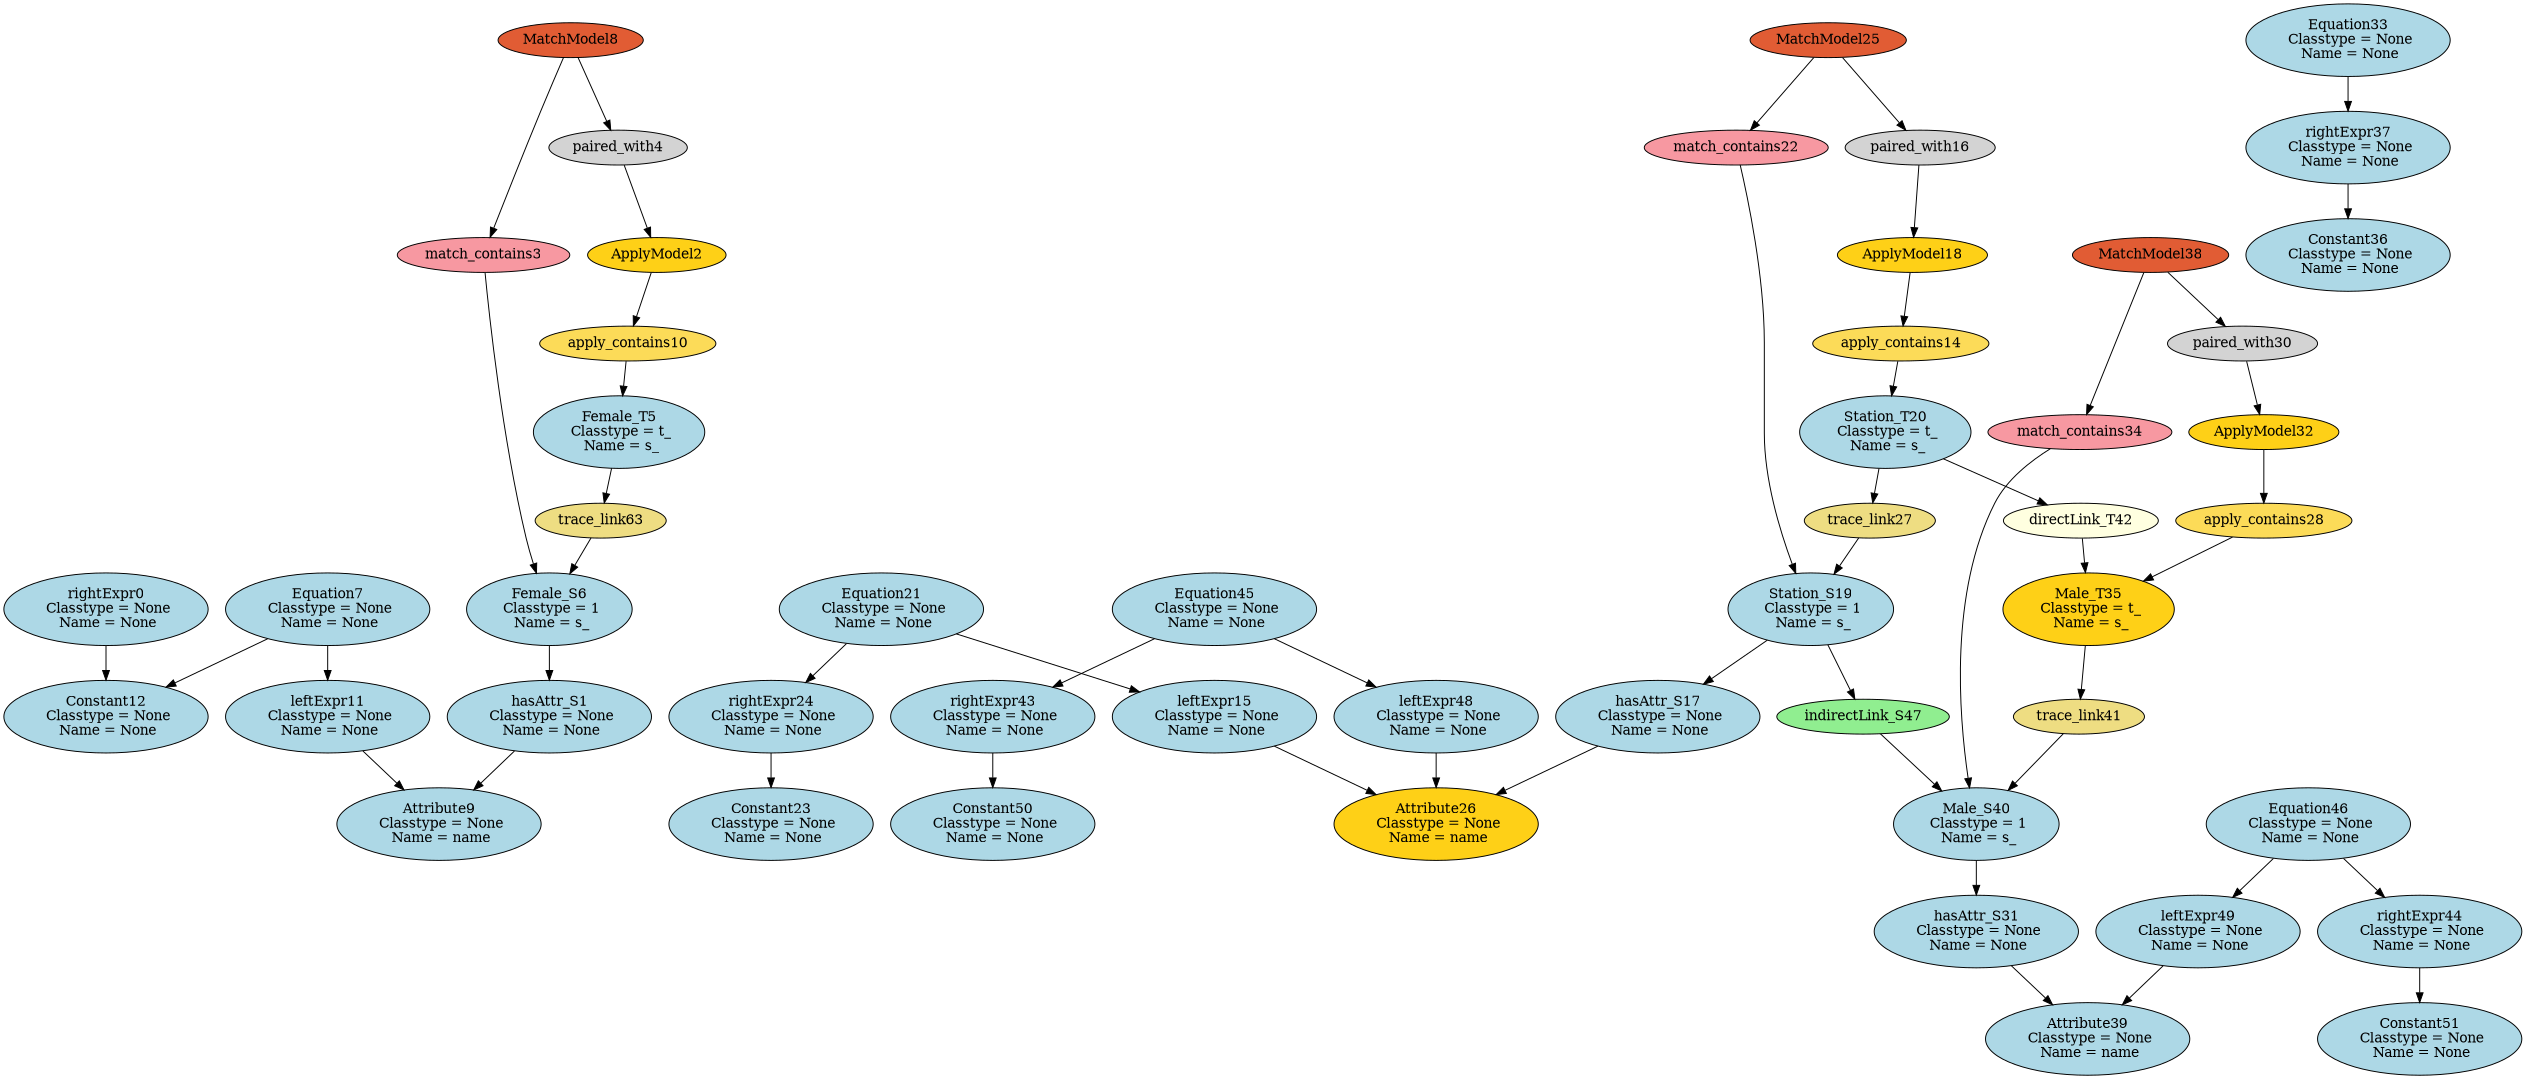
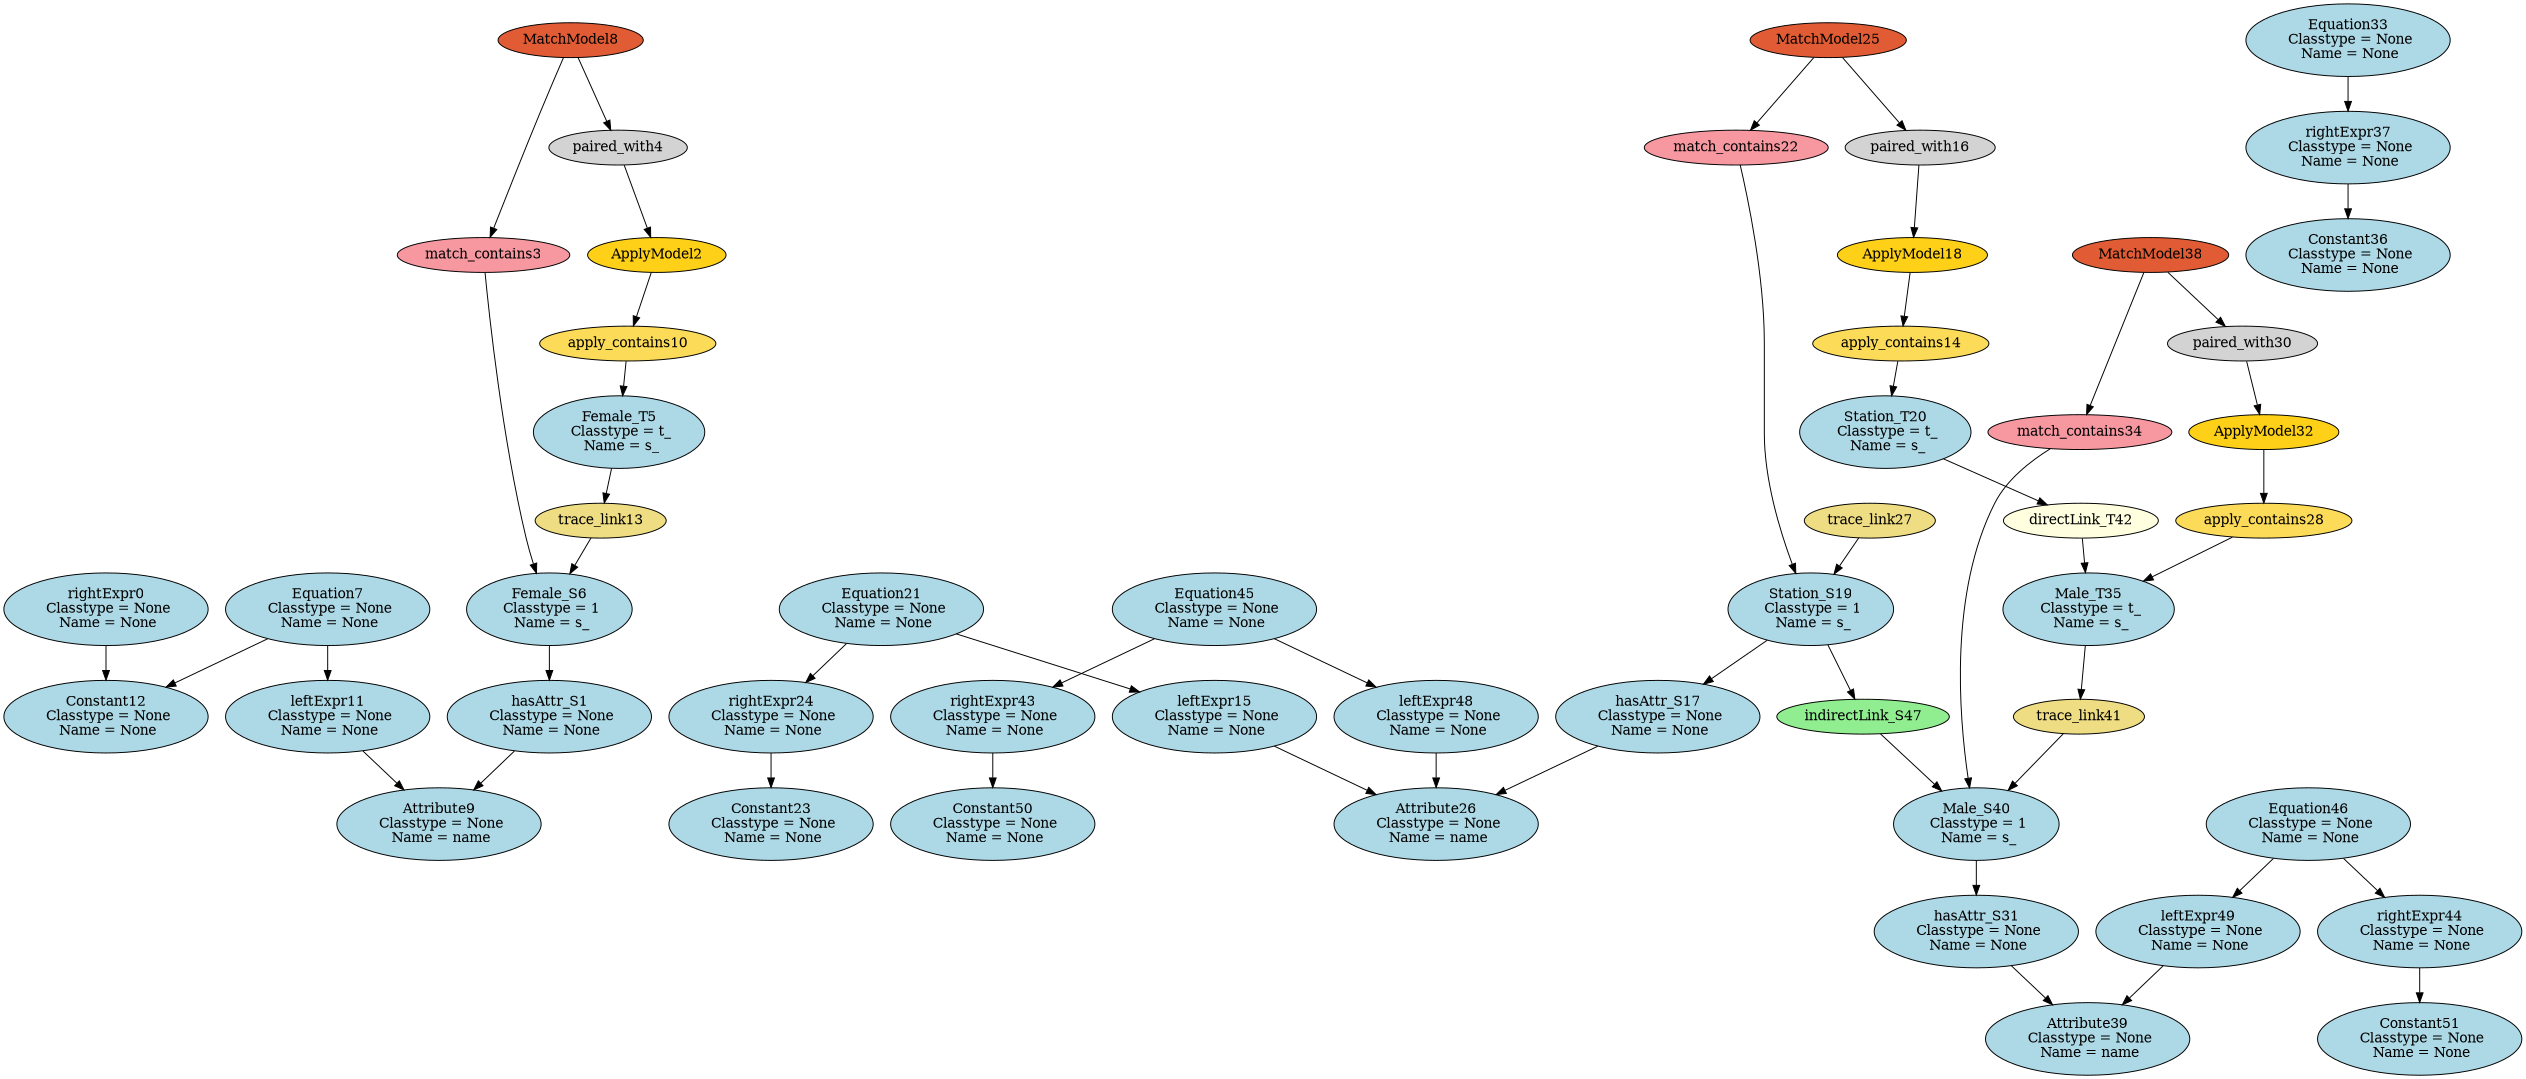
(1877, 481) -> none
(601, 521) -> (601, 521)
(2089, 609) -> (2089, 609)
(1436, 824) -> (1436, 824)
